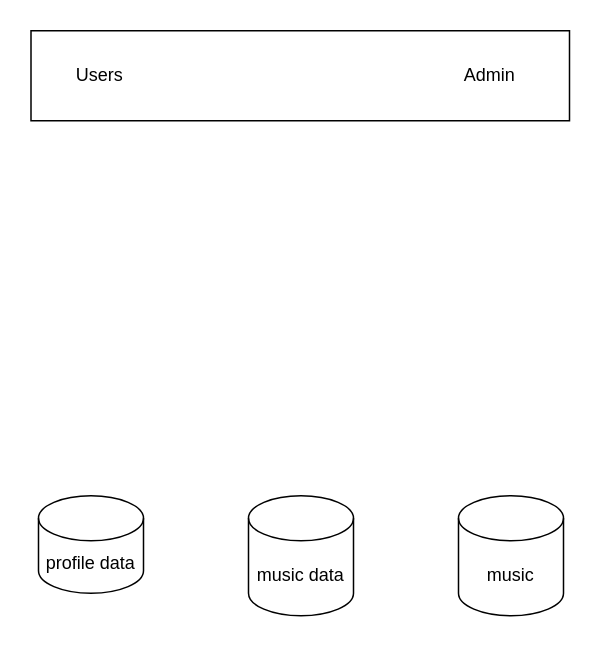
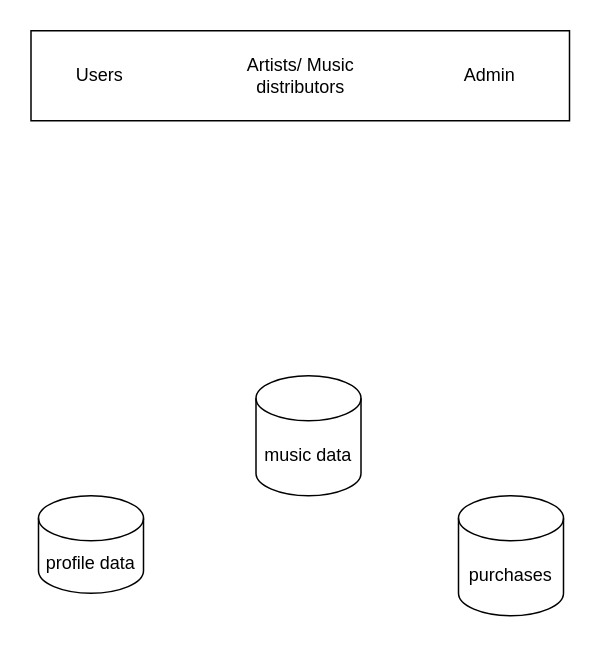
none -> (300, 76)
(301, 556) -> (308, 436)
(511, 575) -> (511, 575)
